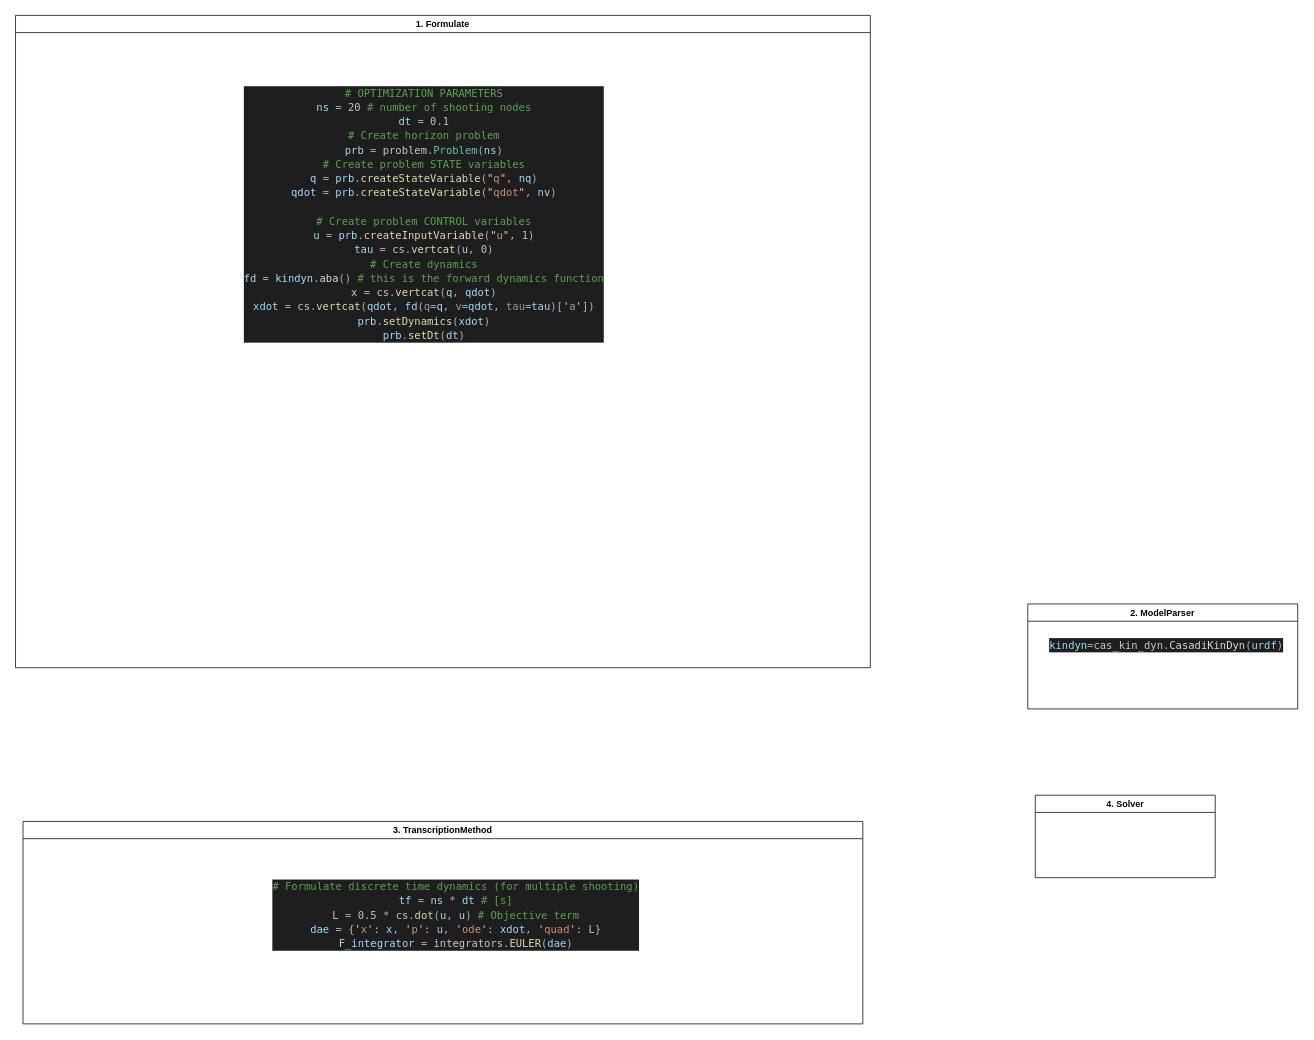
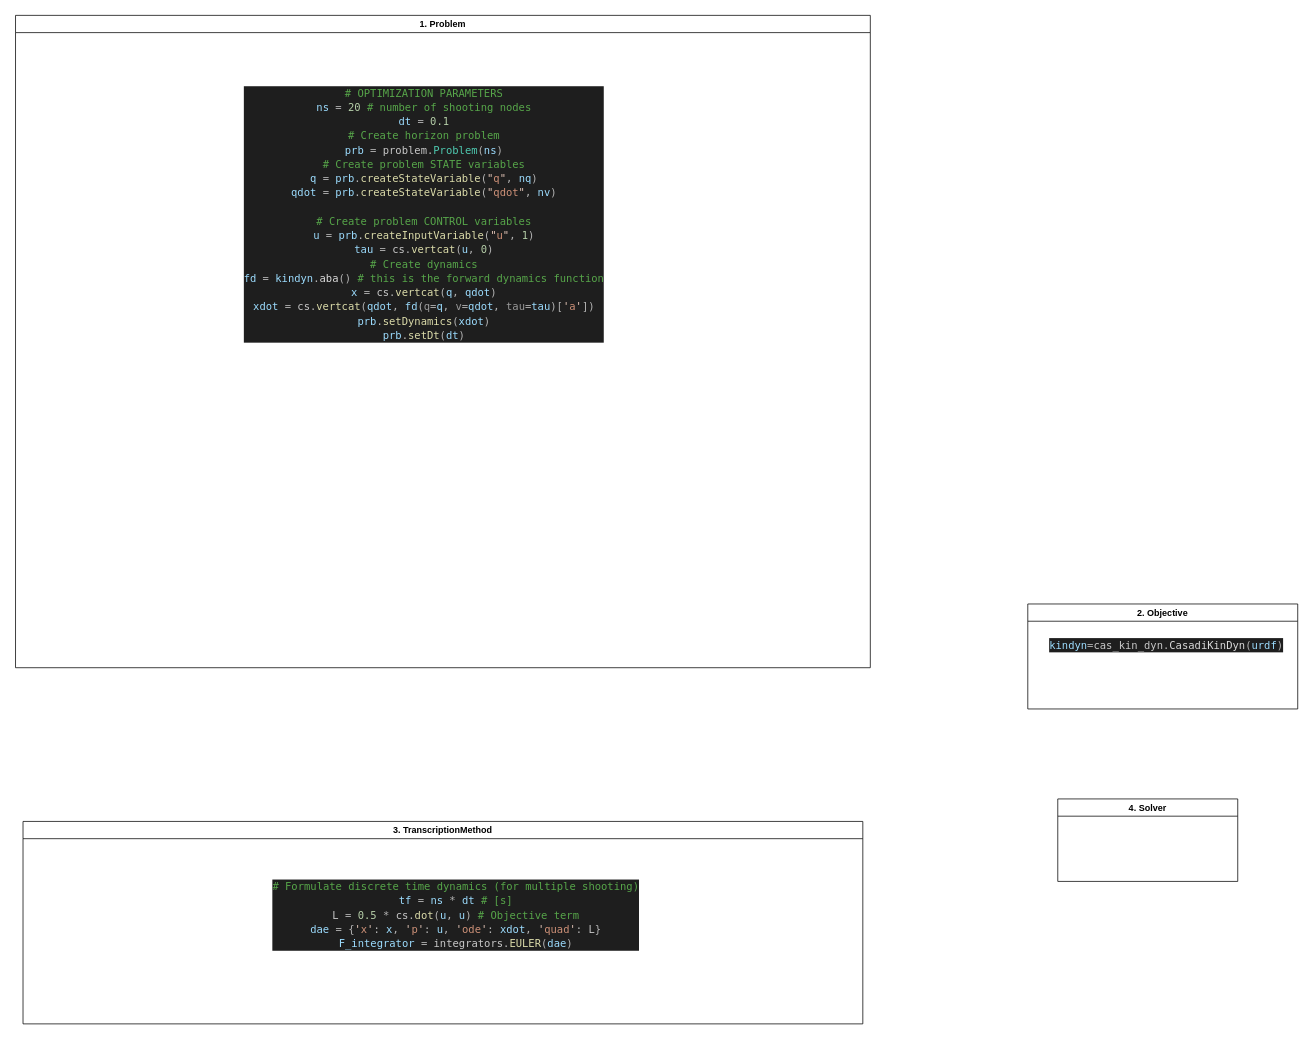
(443, 24) -> (443, 24)
(1163, 613) -> (1163, 613)
(1125, 837) -> (1148, 840)
